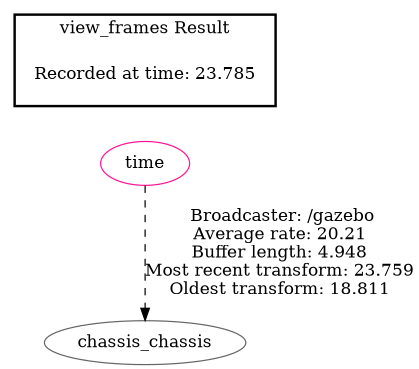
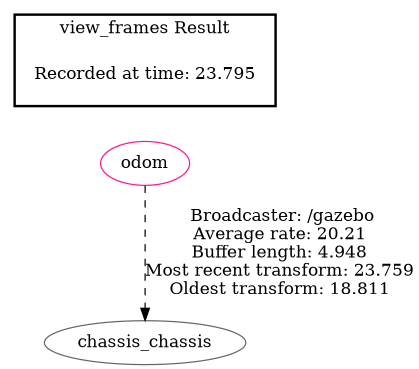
(145, 74) -> (145, 74)
(145, 163) -> (145, 163)
